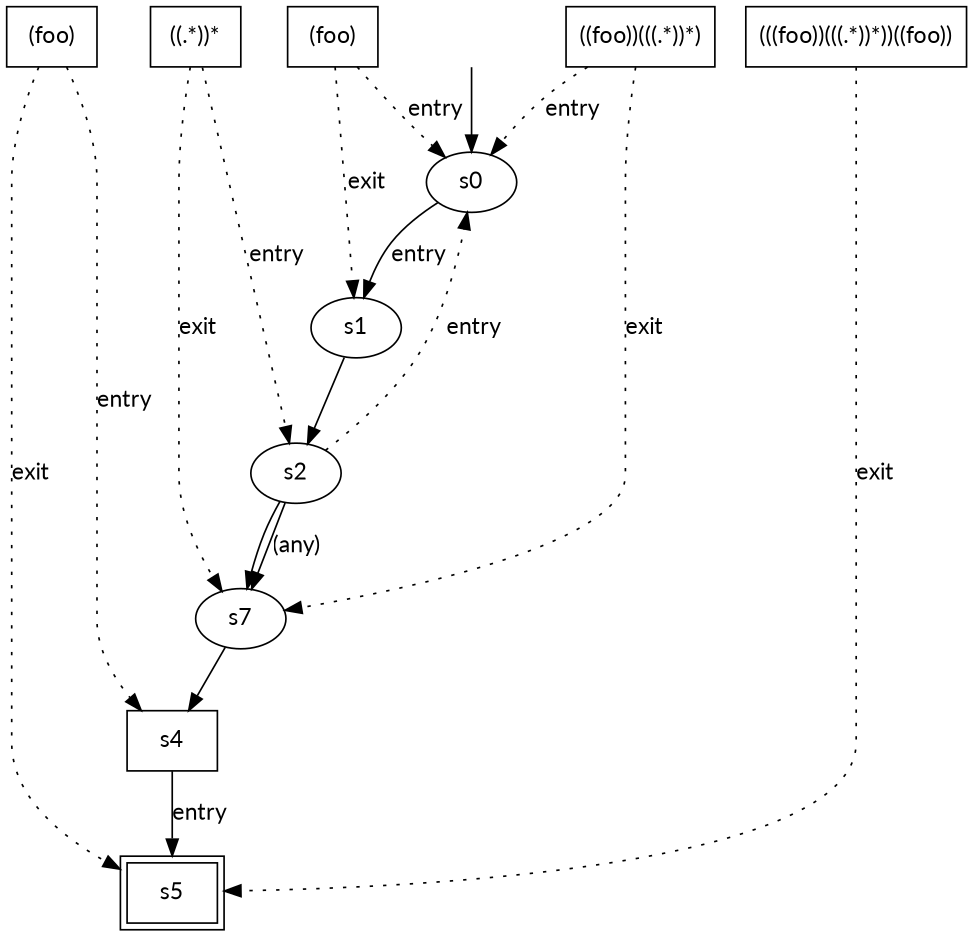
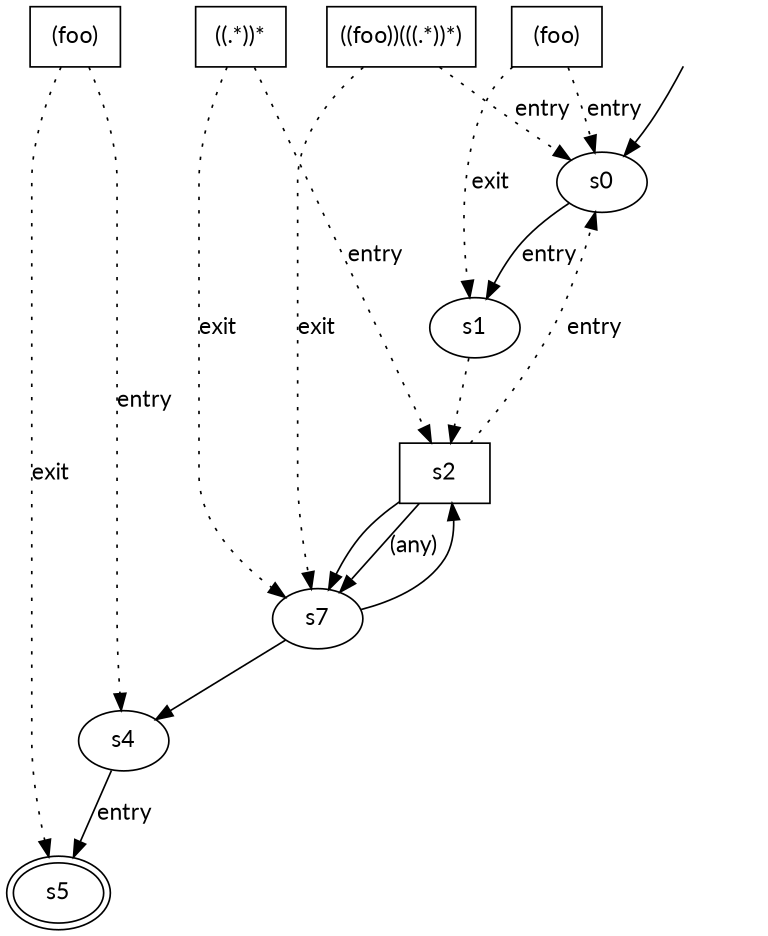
(856, 37) -> none
(329, 393) -> (462, 392)
(296, 473) -> (445, 473)
none -> (424, 580)
(172, 741) -> (124, 741)
(172, 893) -> (59, 893)
